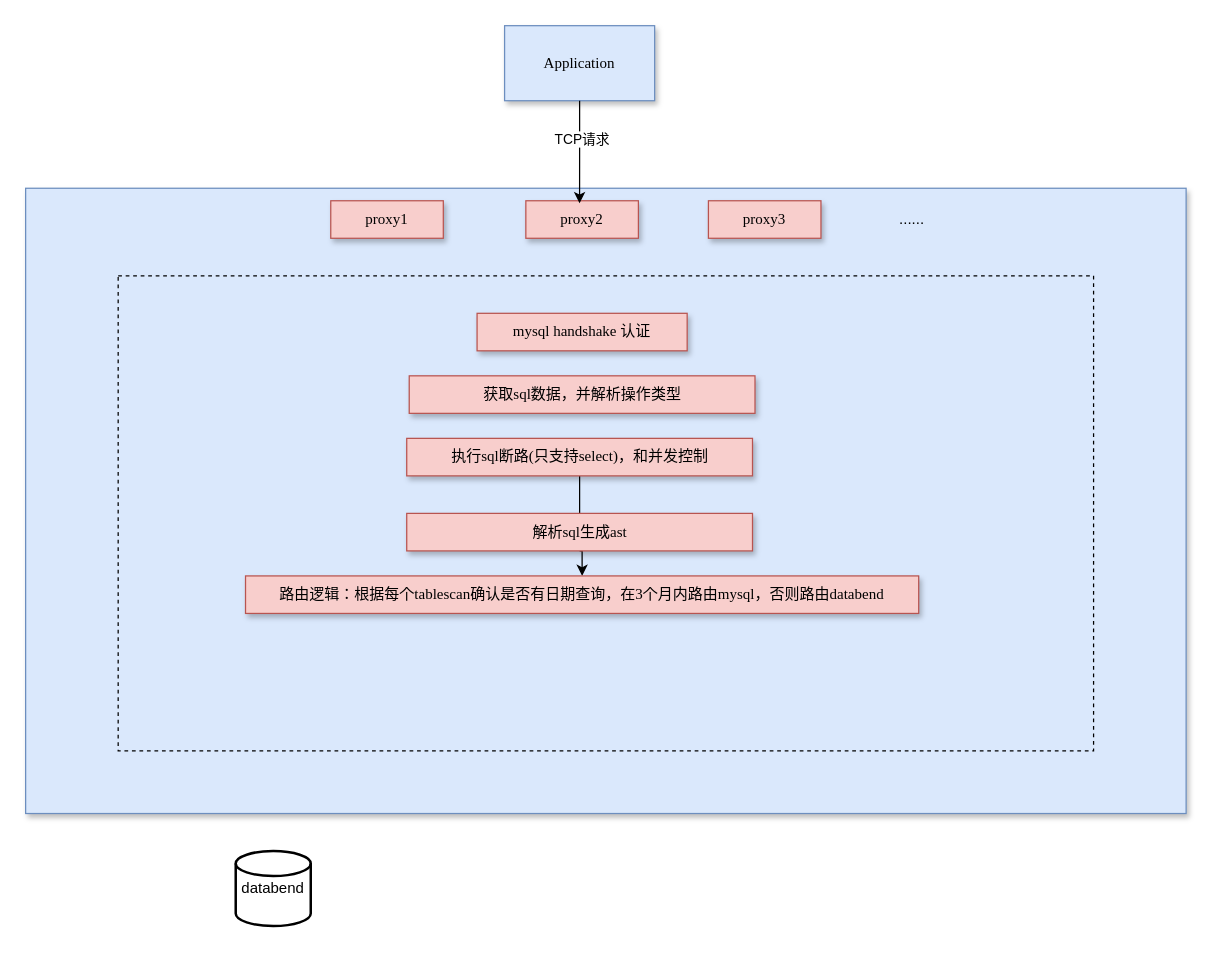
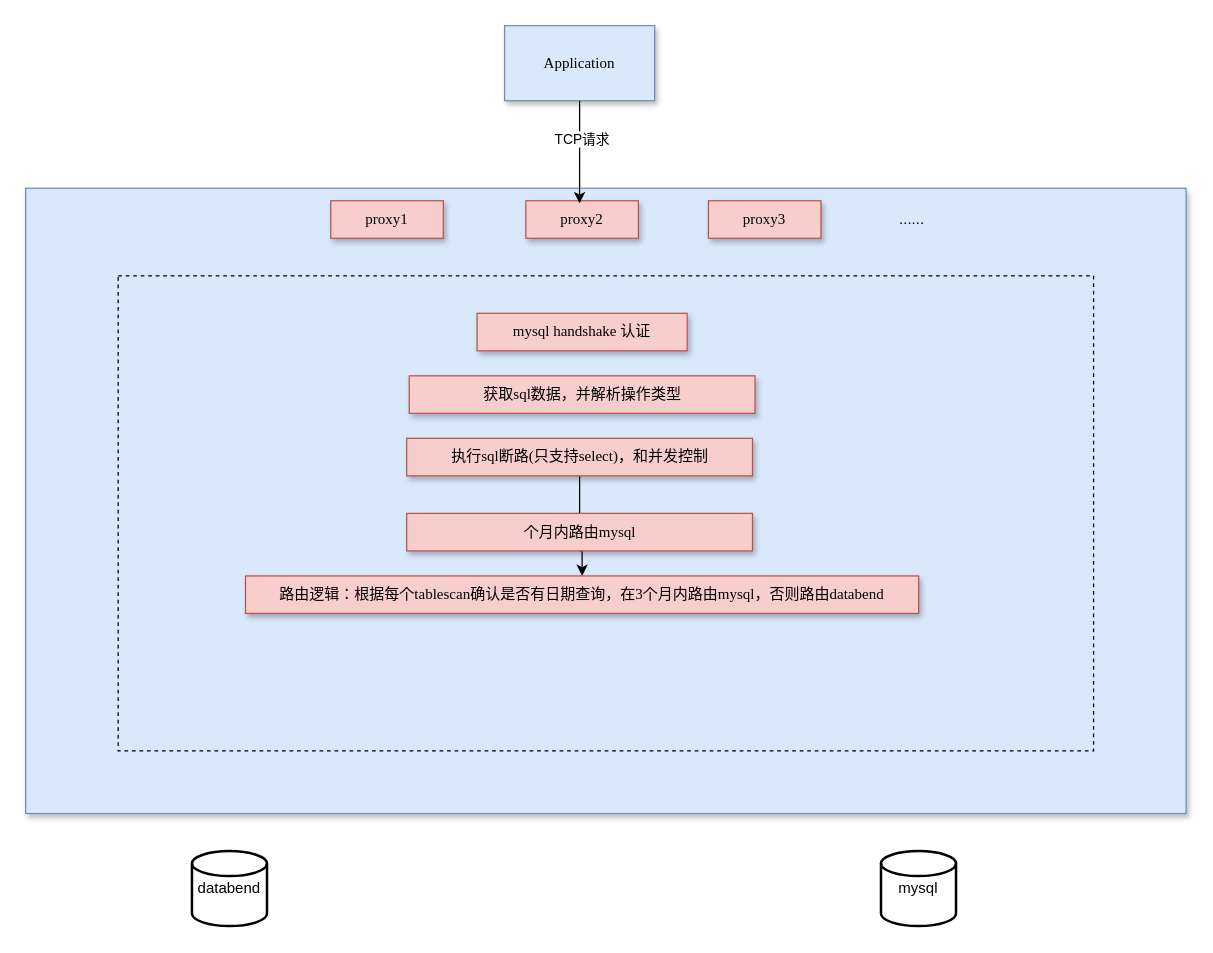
(580, 532) -> (580, 532)
(273, 888) -> (229, 888)
none -> (918, 888)
